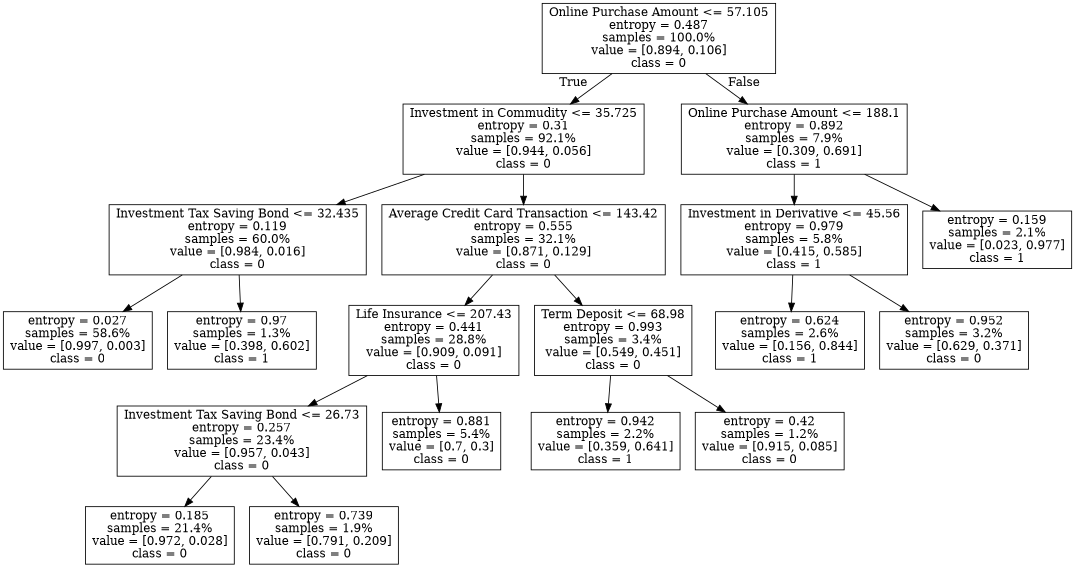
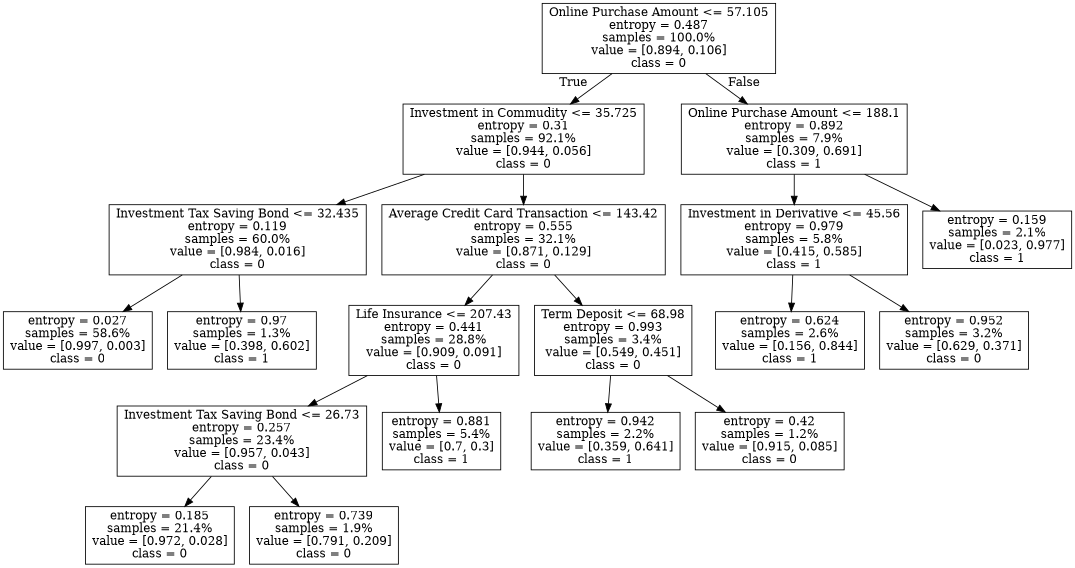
(442, 441) -> (442, 441)
